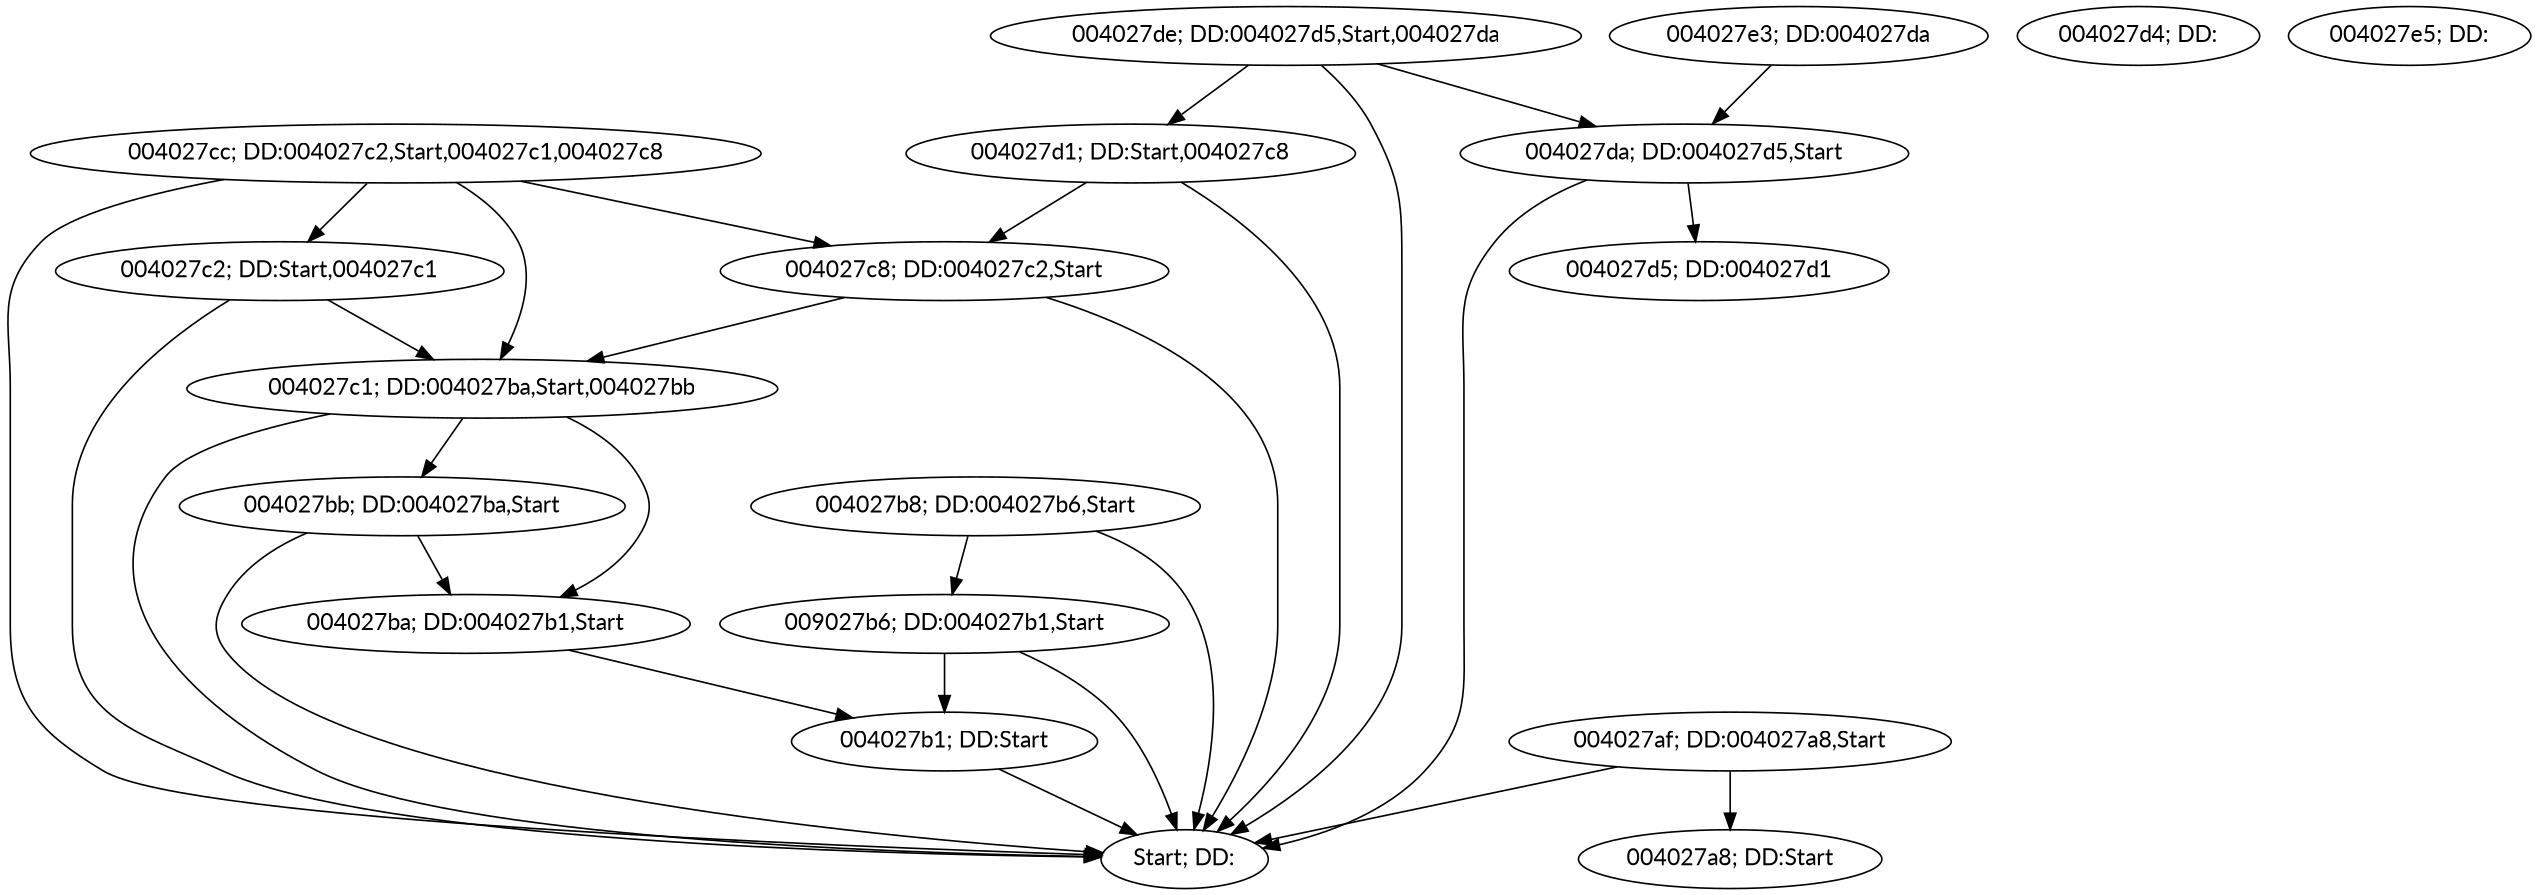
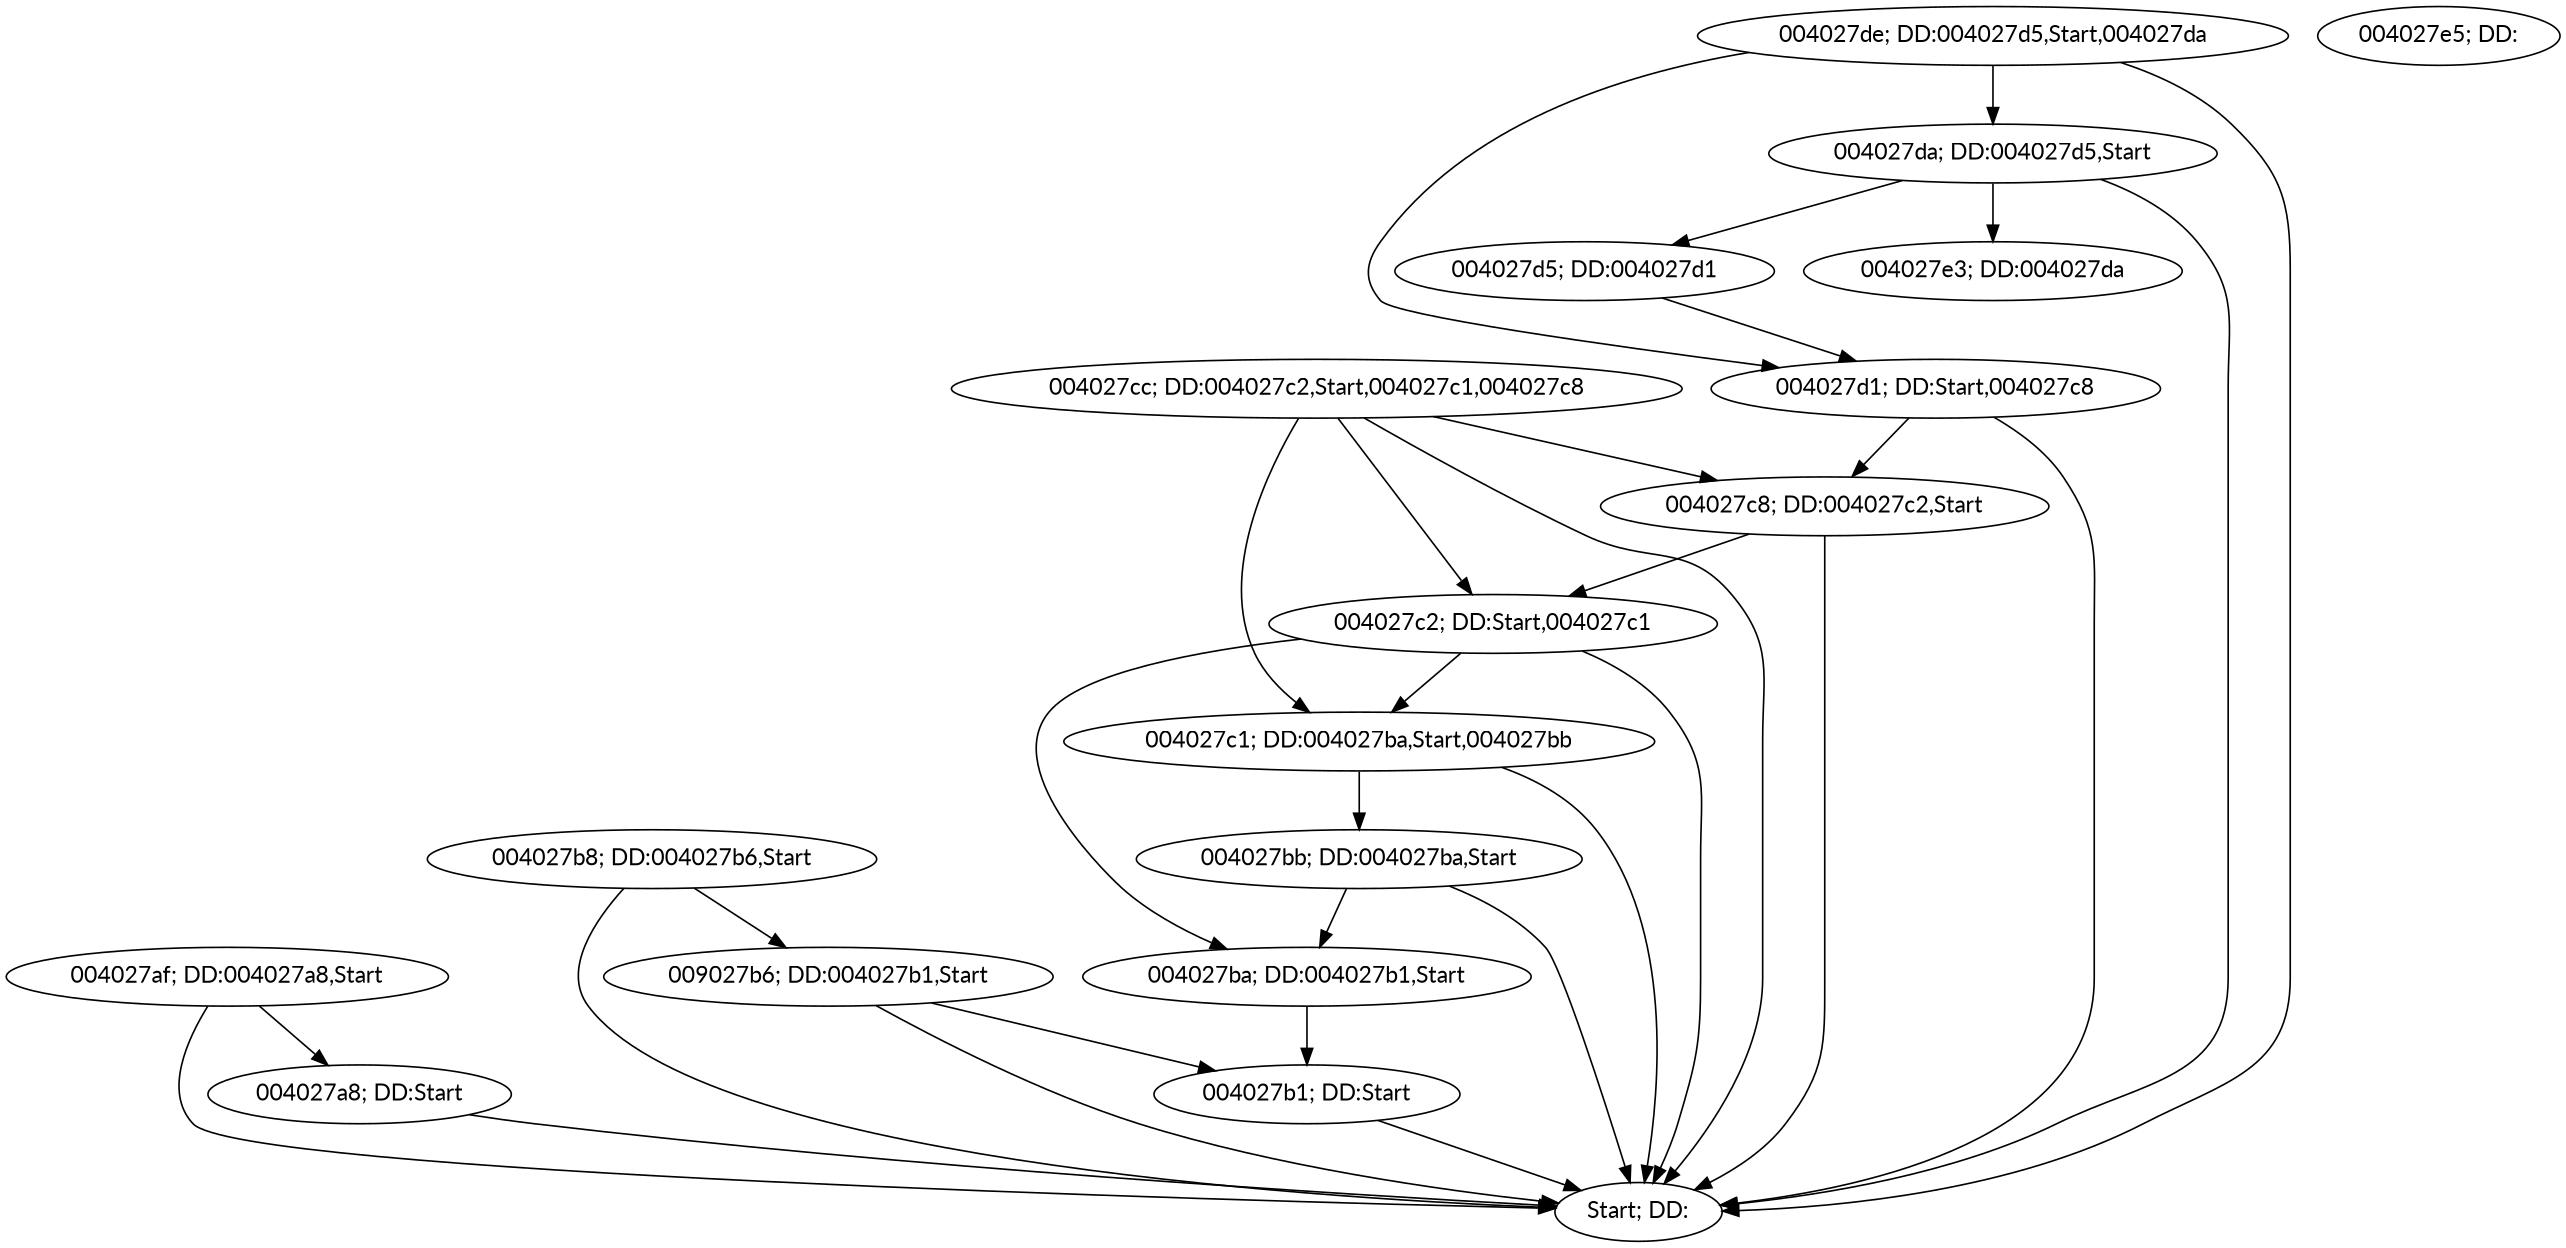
(2139, 36) -> none
(1748, 89) -> (1993, 204)
(724, 327) -> (1659, 565)
none -> (1751, 327)
(649, 501) -> (1039, 733)
none -> (1003, 1169)
